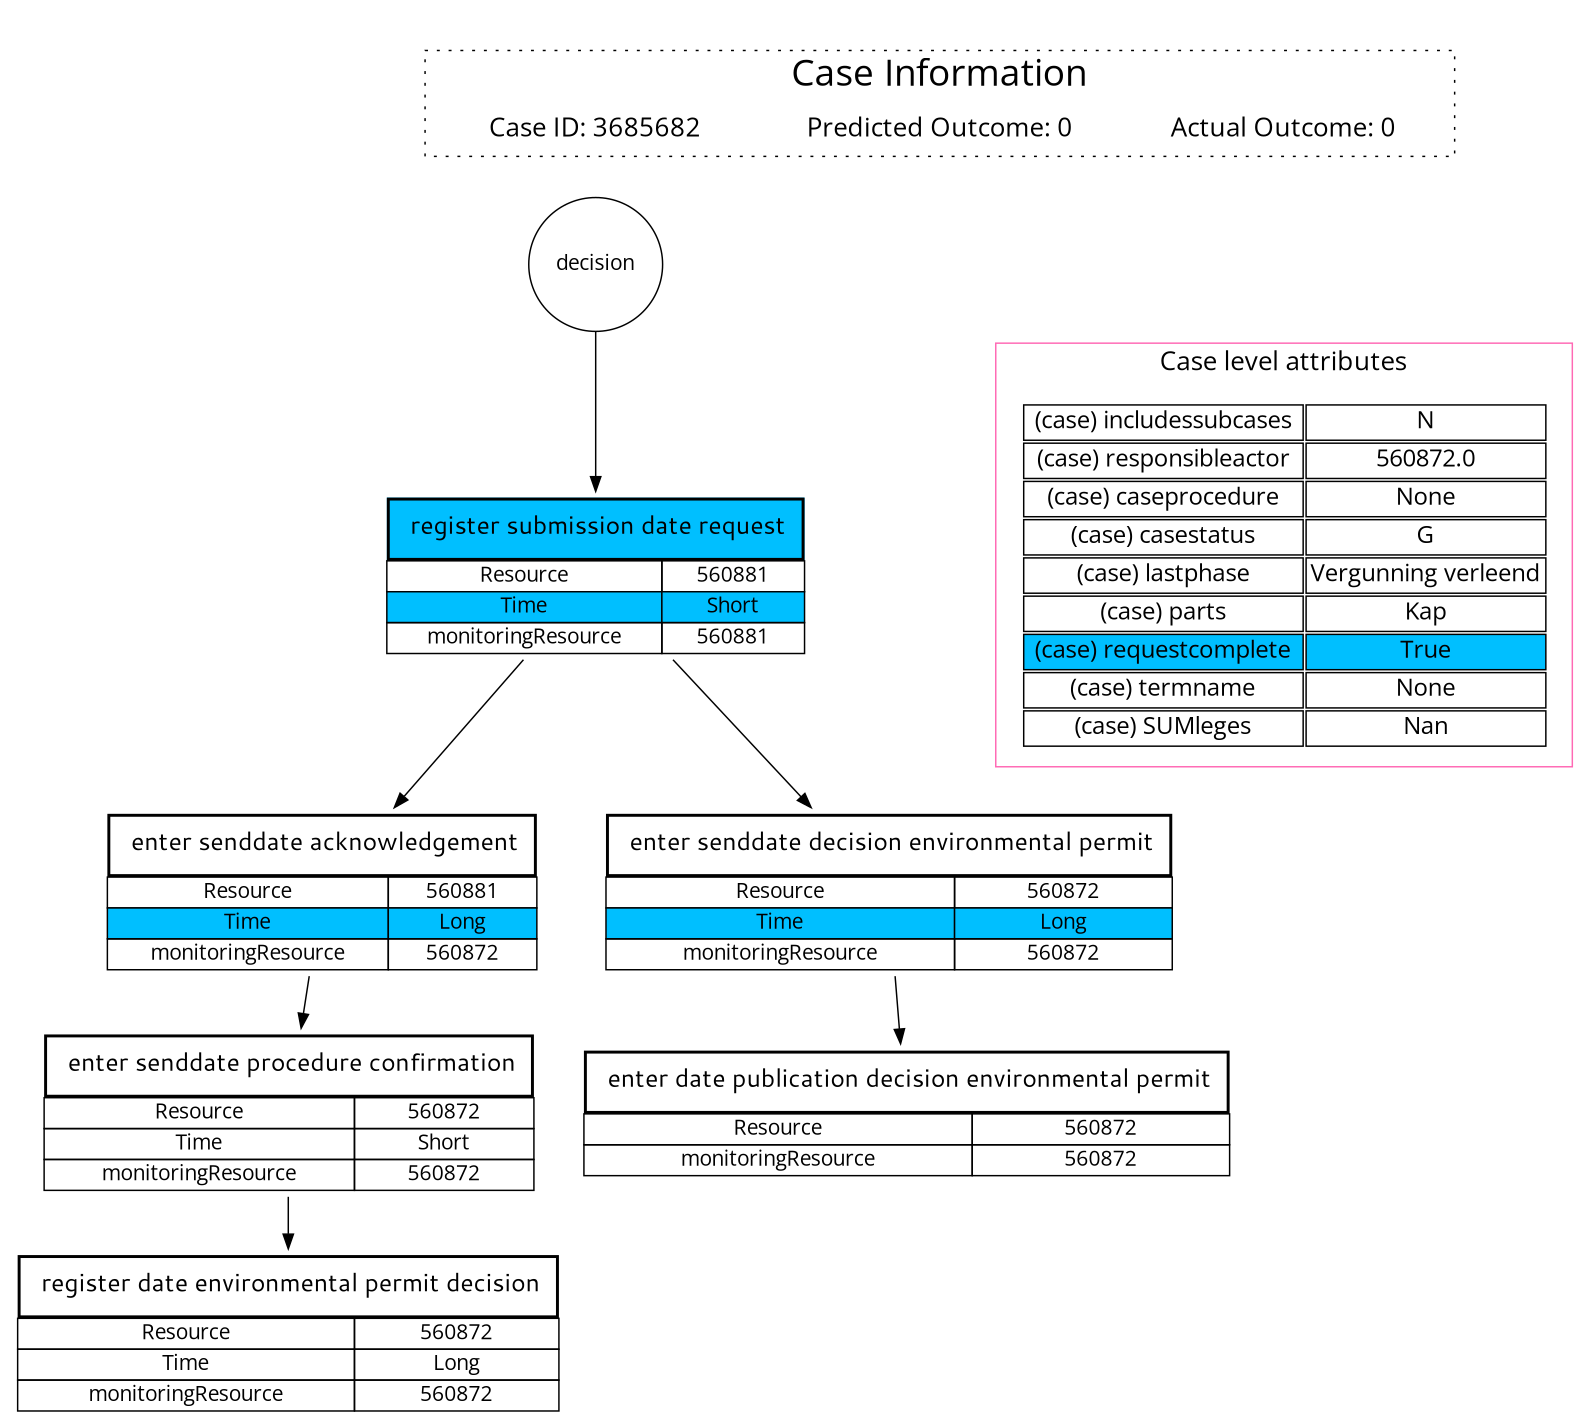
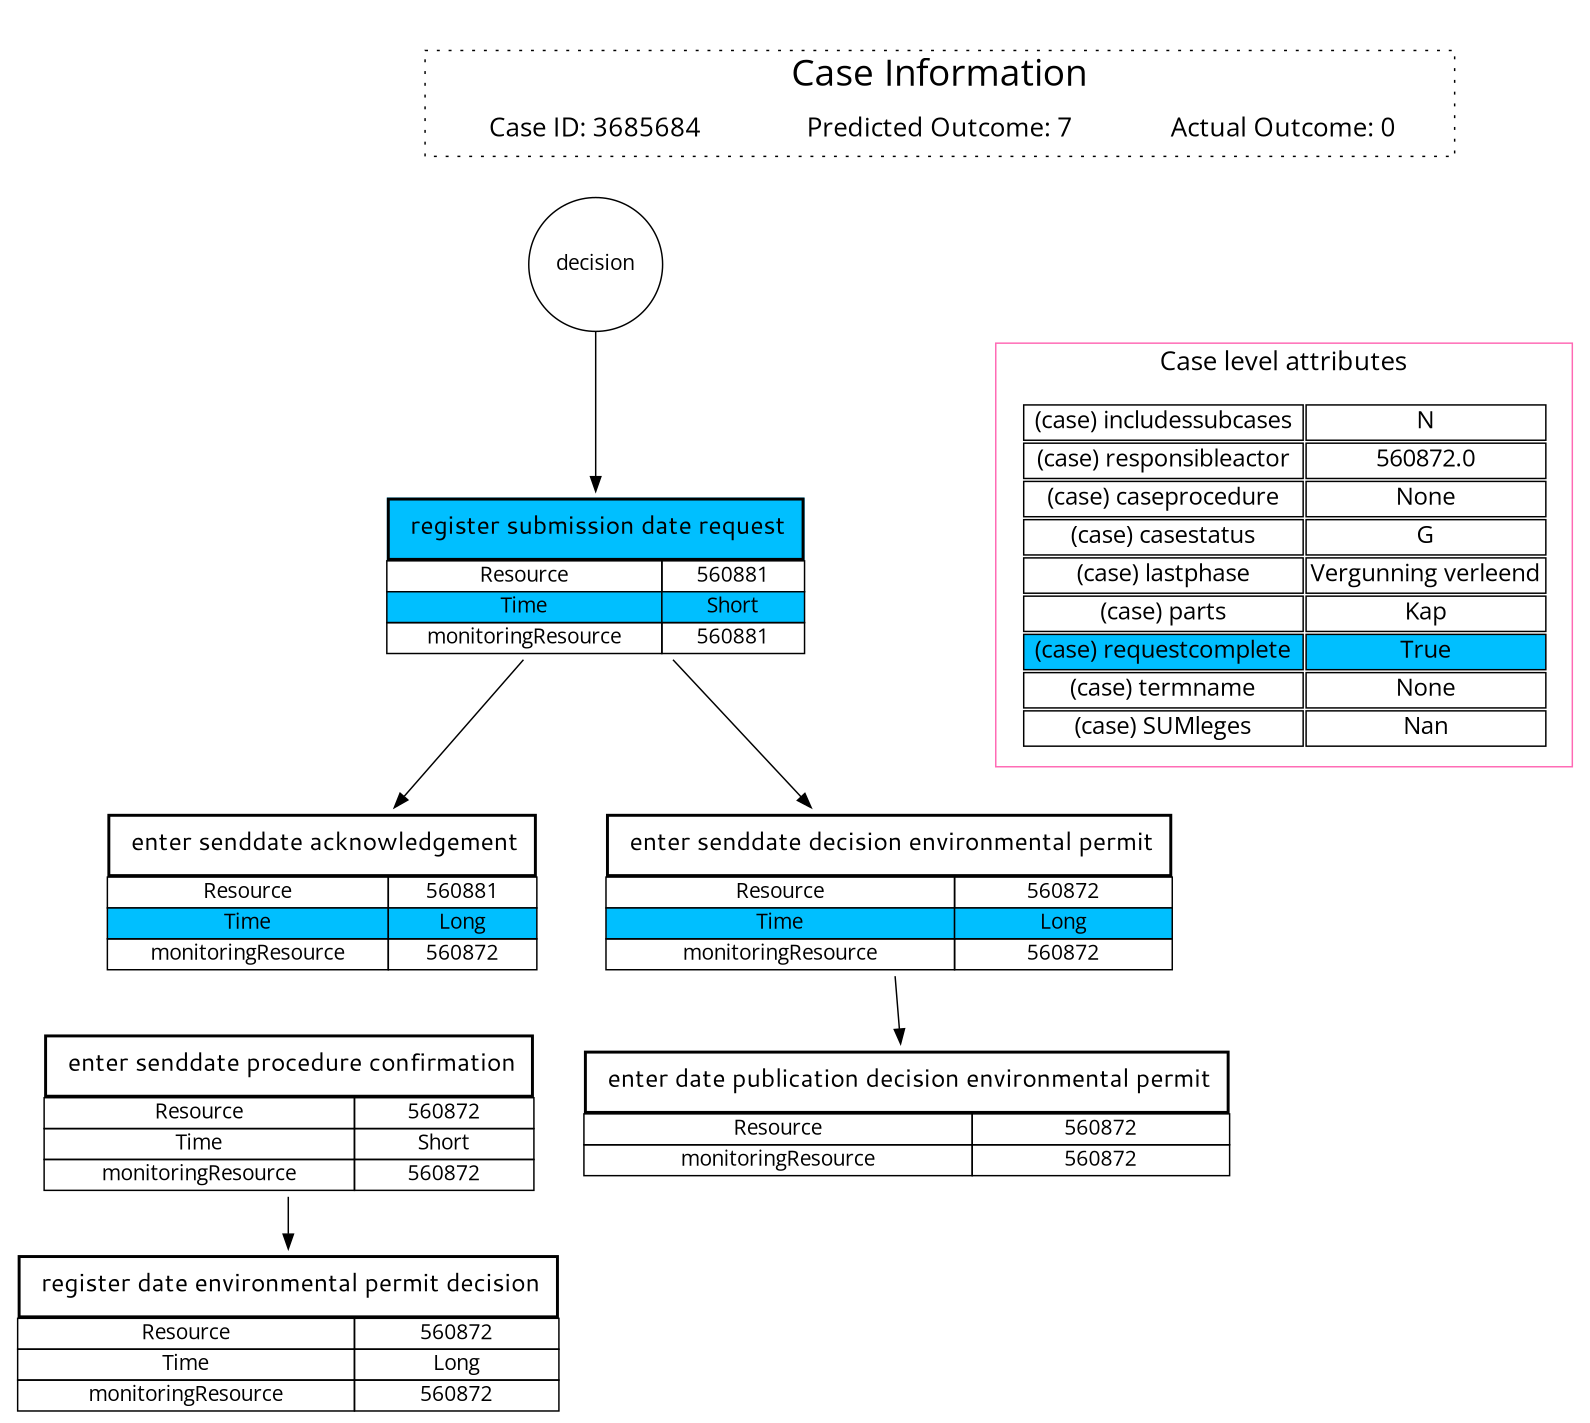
(596, 130) -> (596, 130)
(940, 130) -> (940, 130)
(306, 995) -> none
